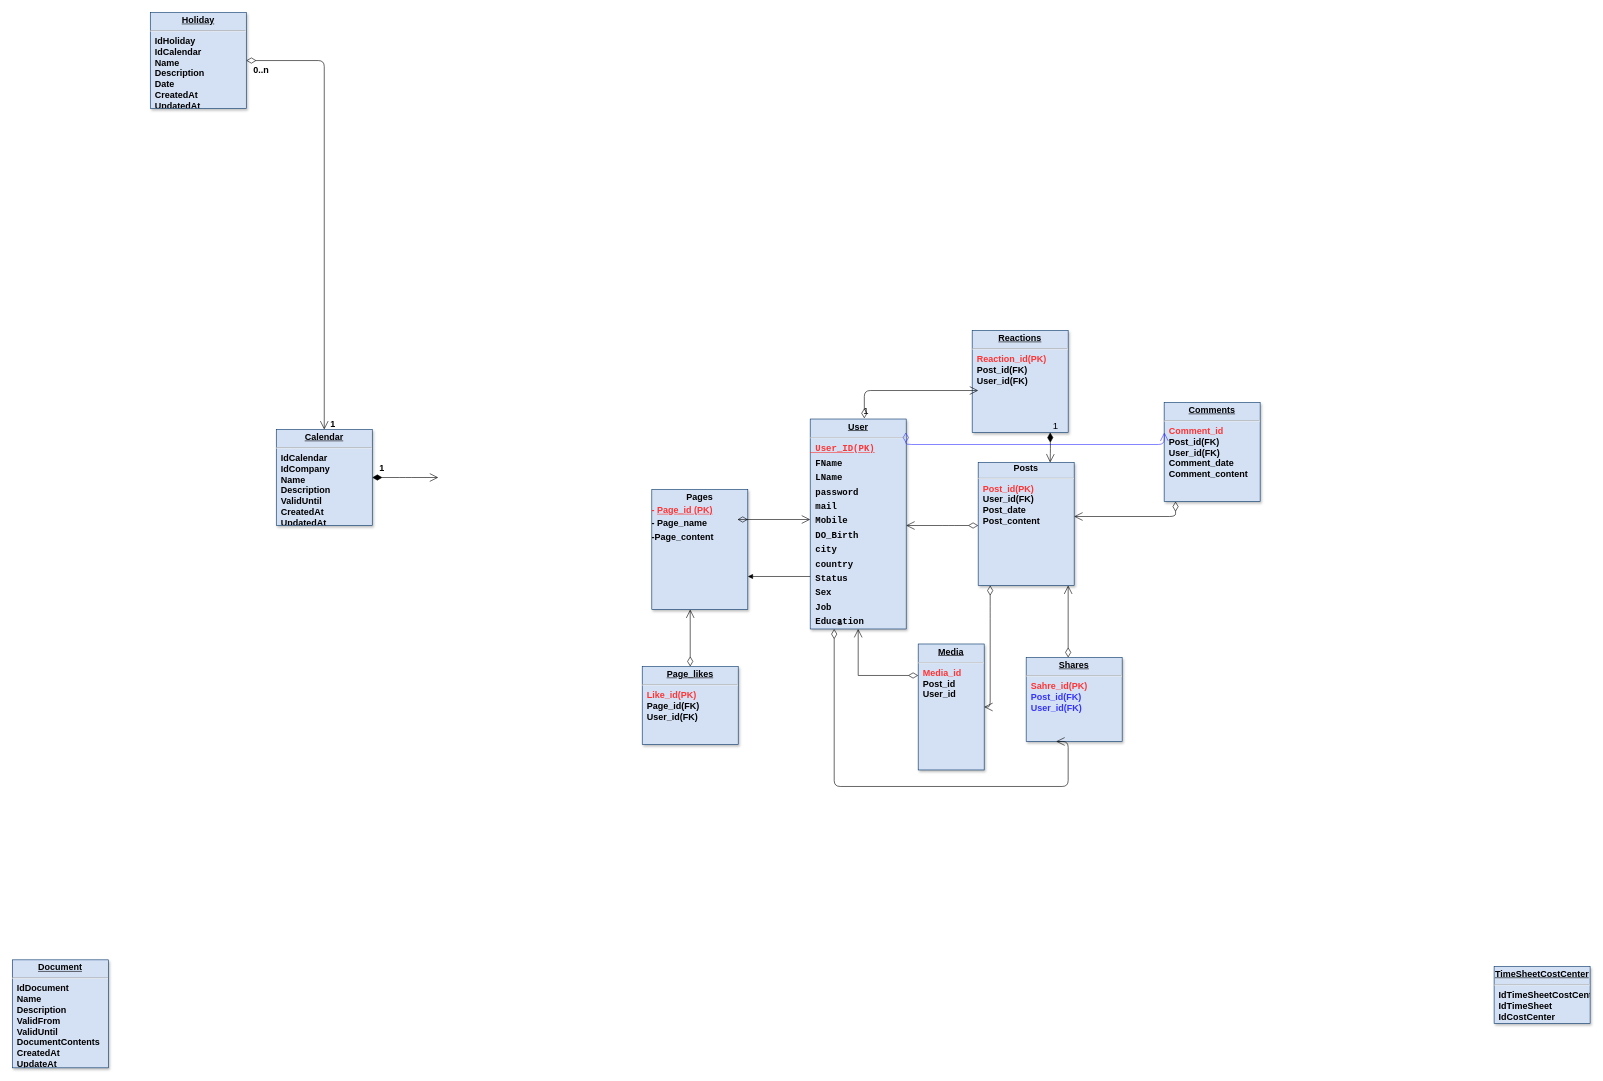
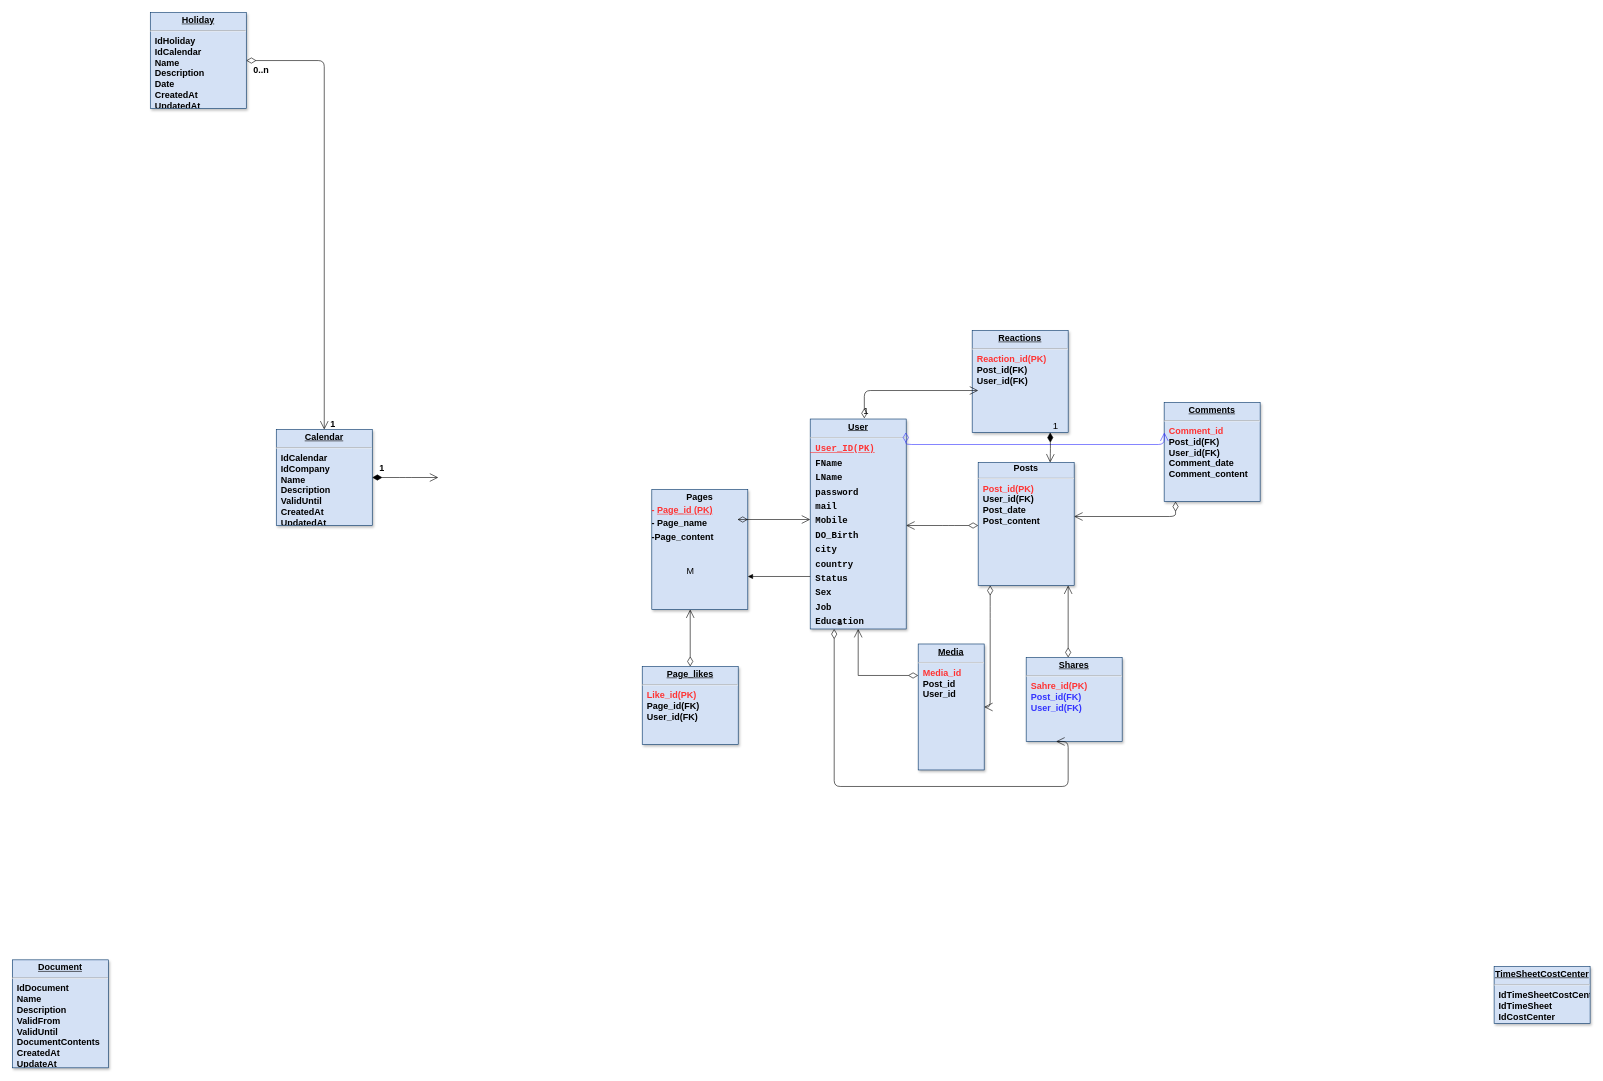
none -> (690, 570)
